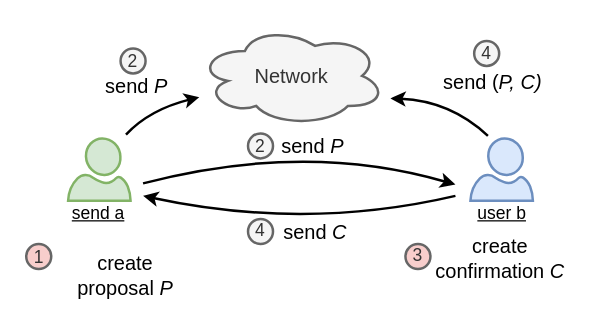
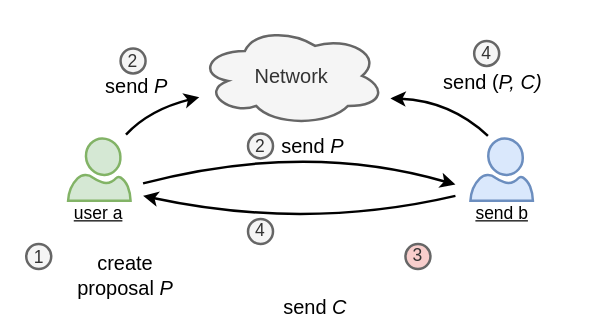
(99, 213) -> (99, 213)
(503, 213) -> (503, 213)
(316, 231) -> (316, 306)
(39, 256) -> (39, 256)
(501, 258) -> none
